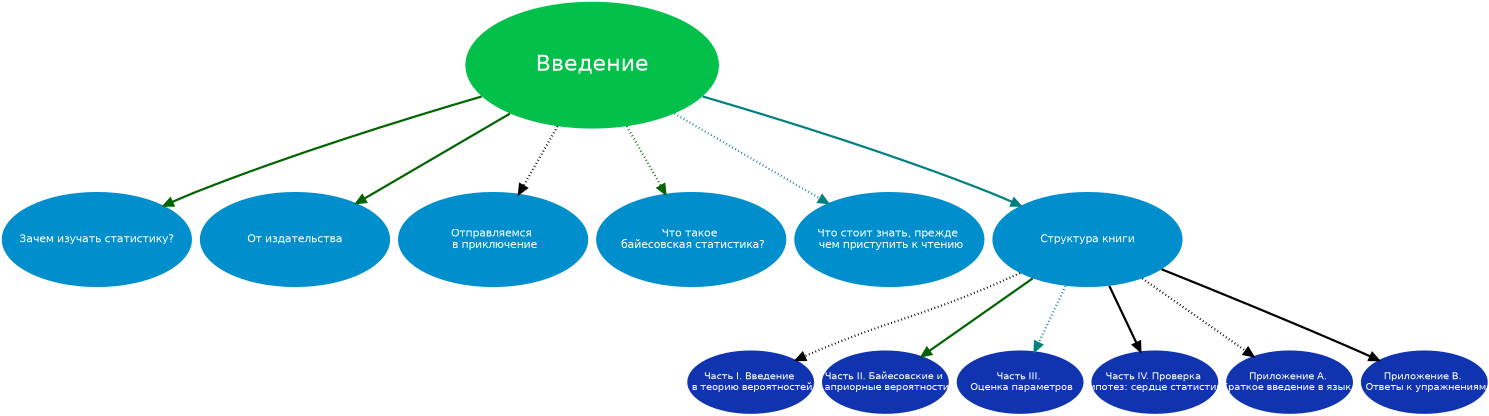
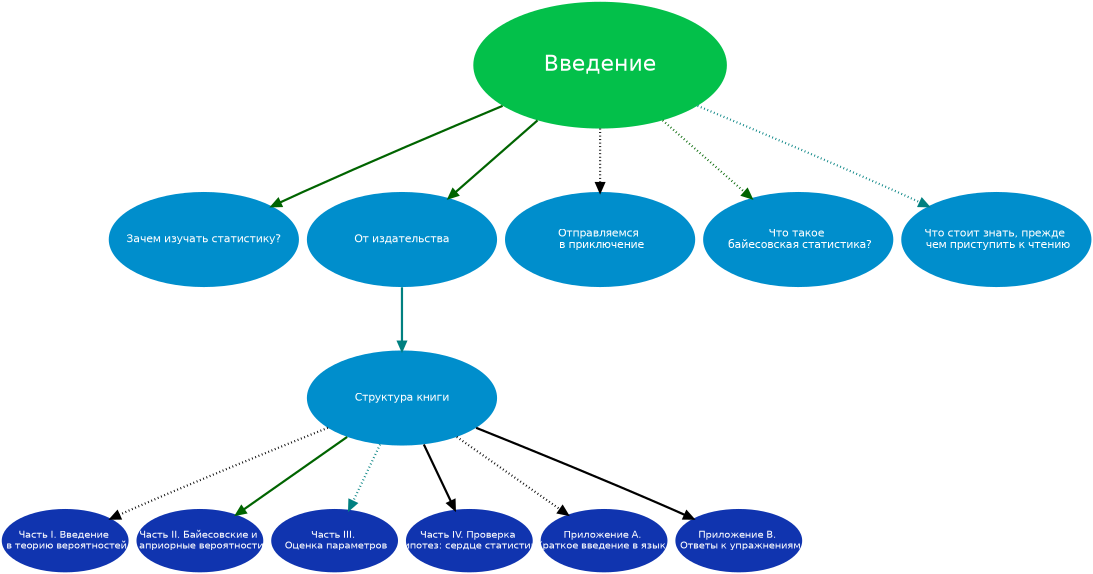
(859, 145) -> (402, 314)
